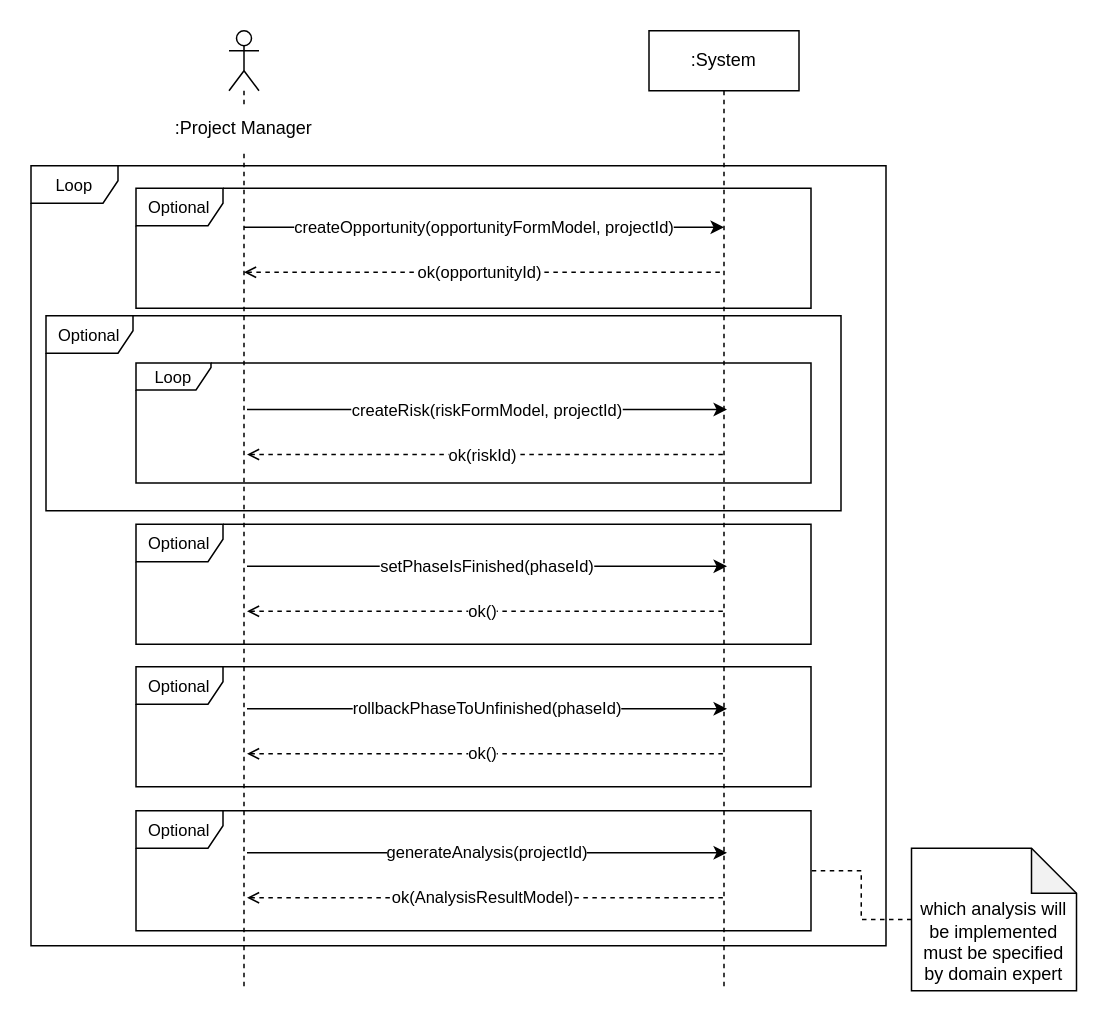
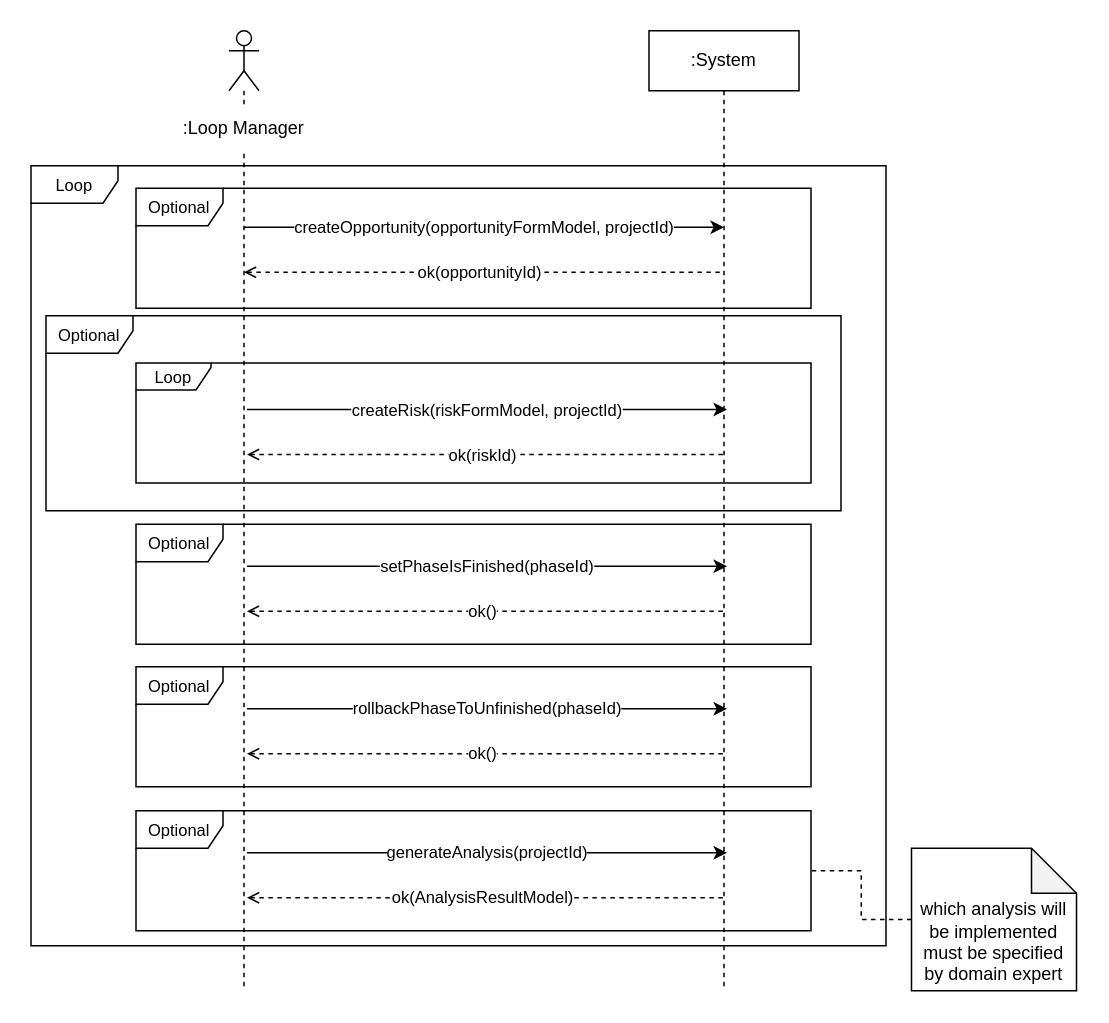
(244, 128) -> (244, 128)
